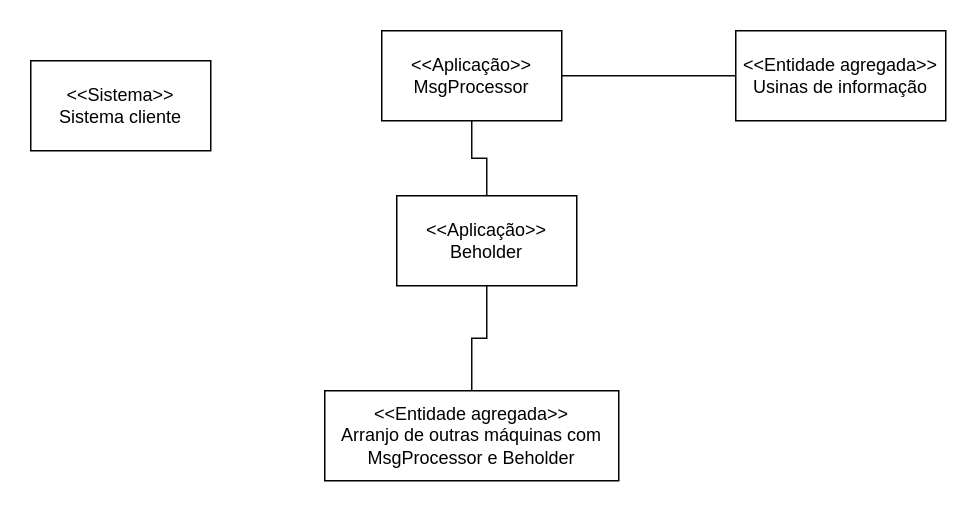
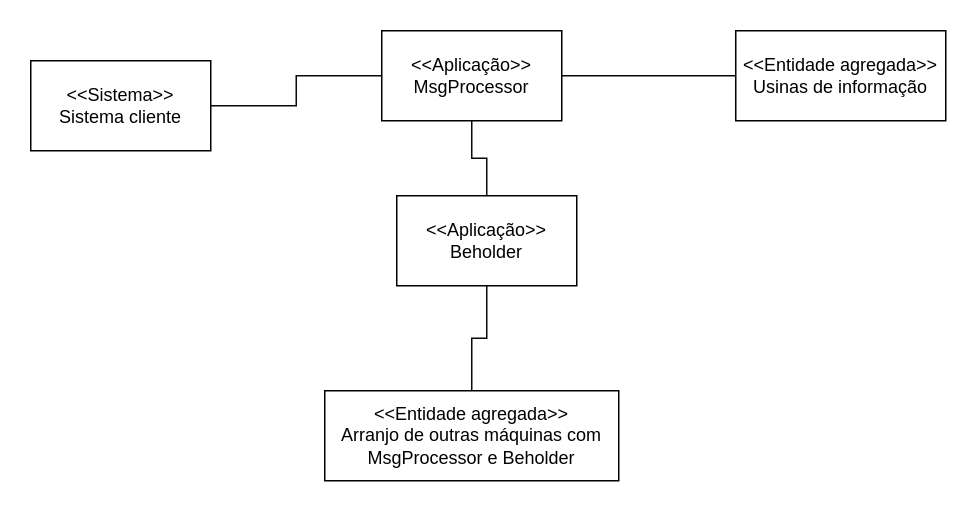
none -> (296, 91)
